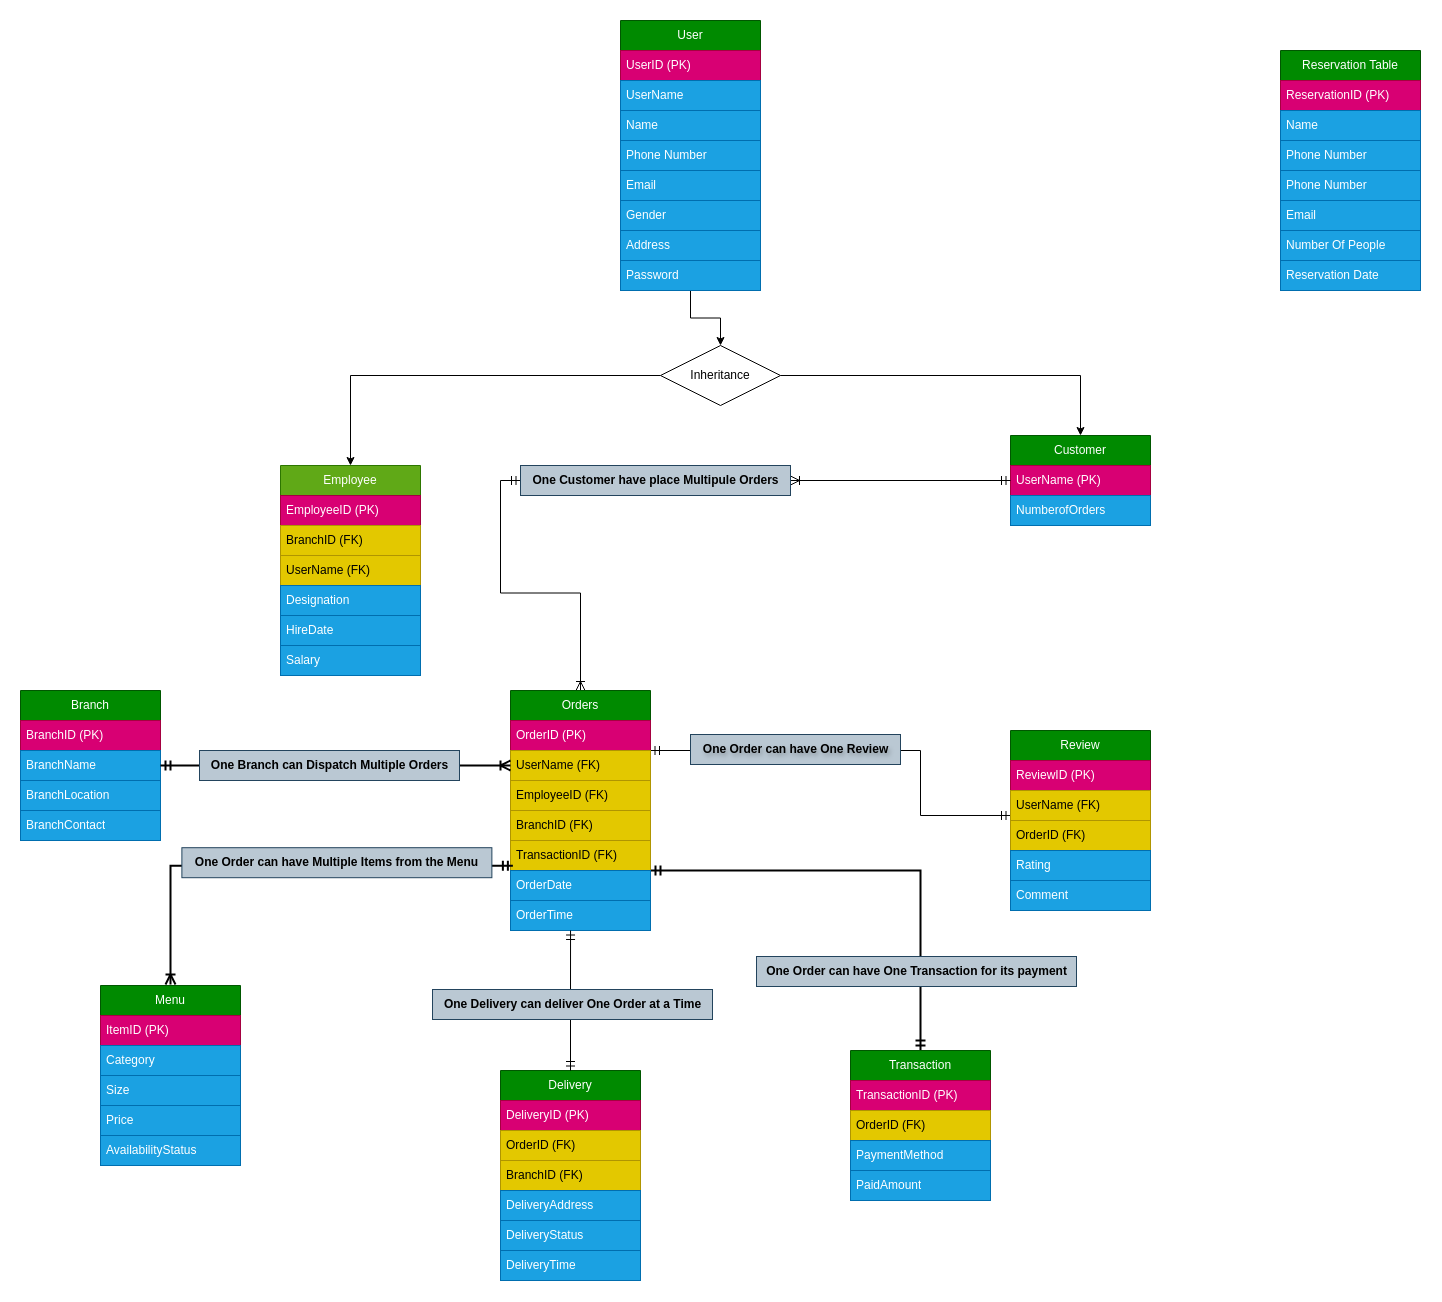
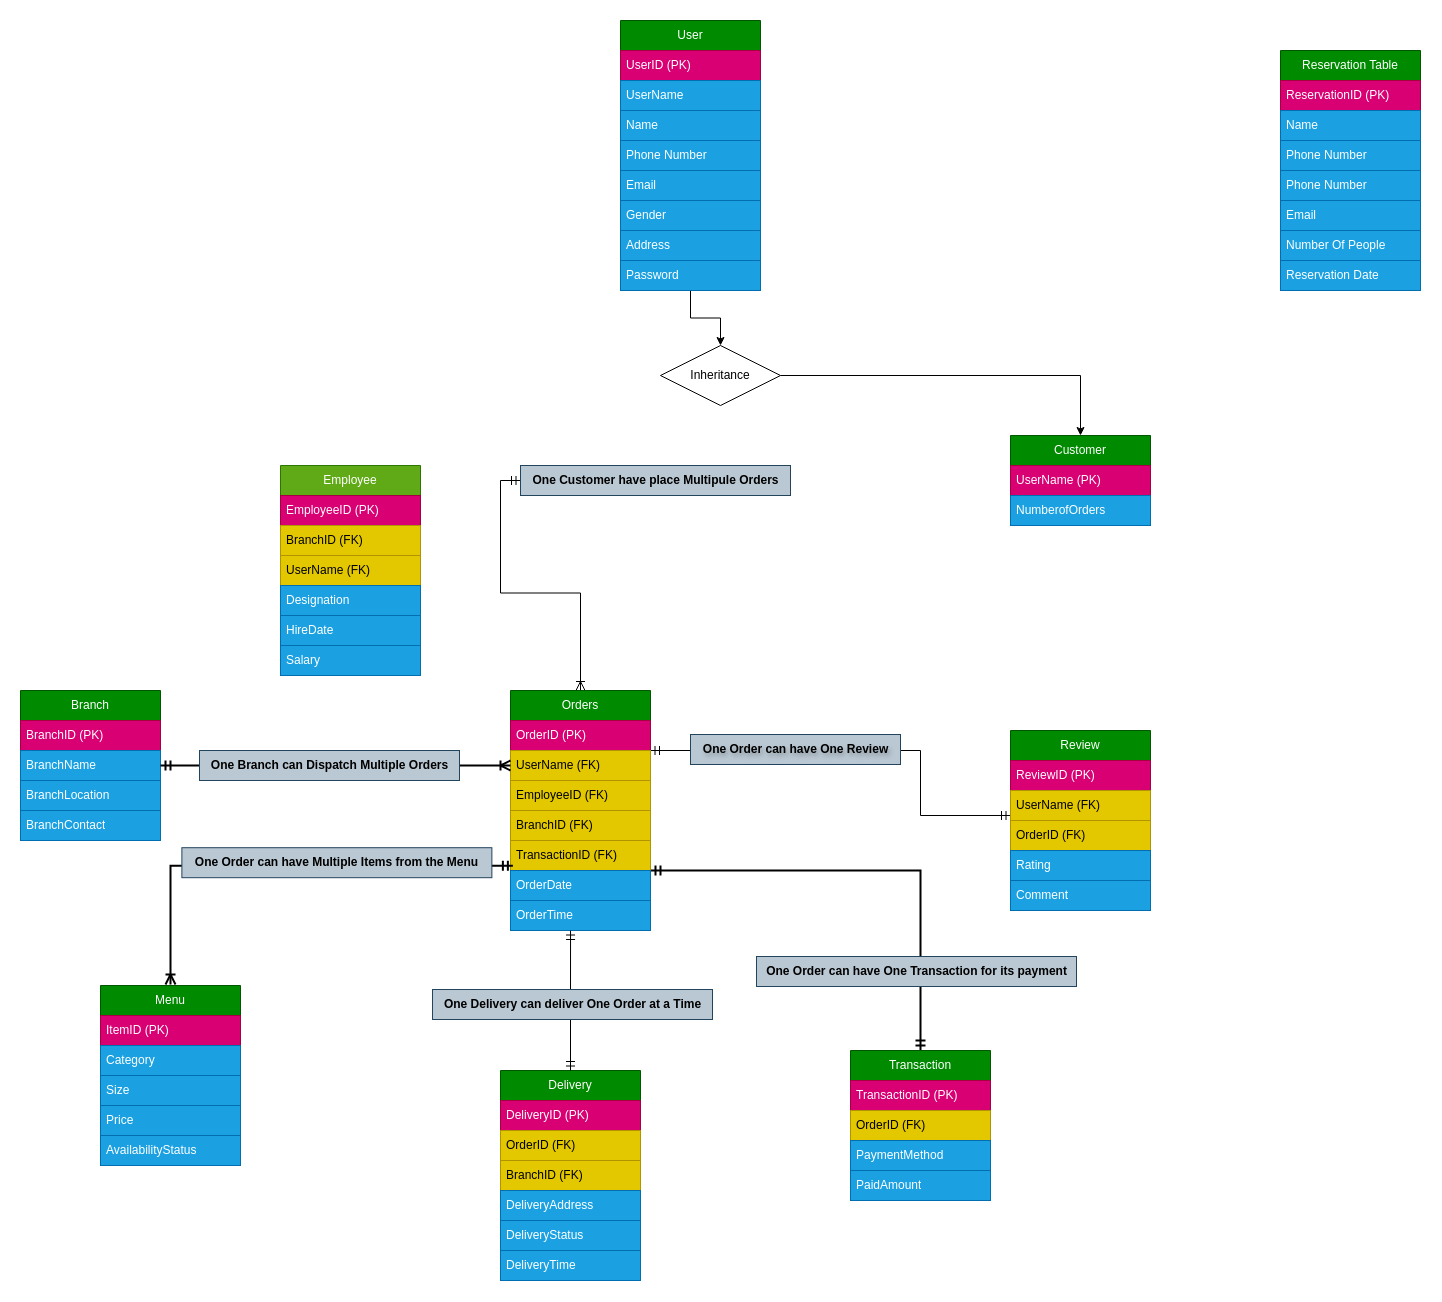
(465, 376) -> none
(900, 481) -> none
